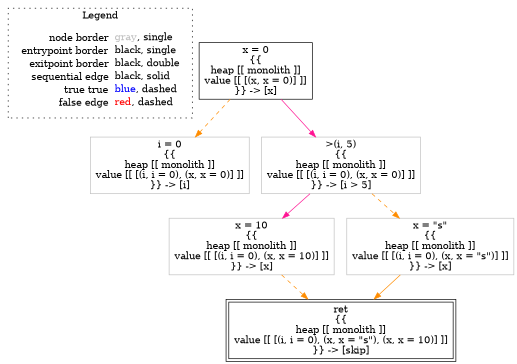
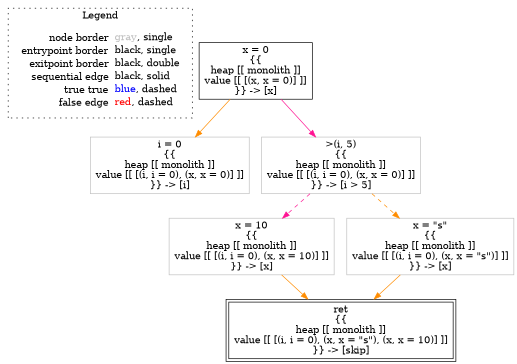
(215, 116) -> (215, 116)
(299, 204) -> (299, 204)
(292, 285) -> (292, 285)
